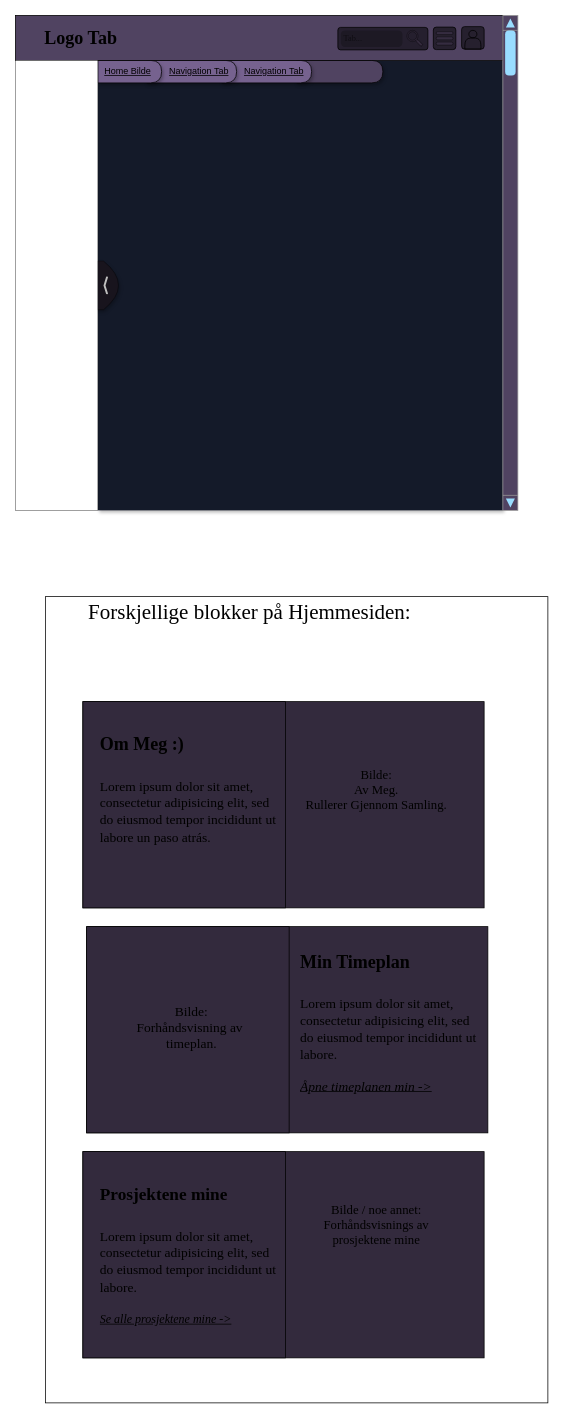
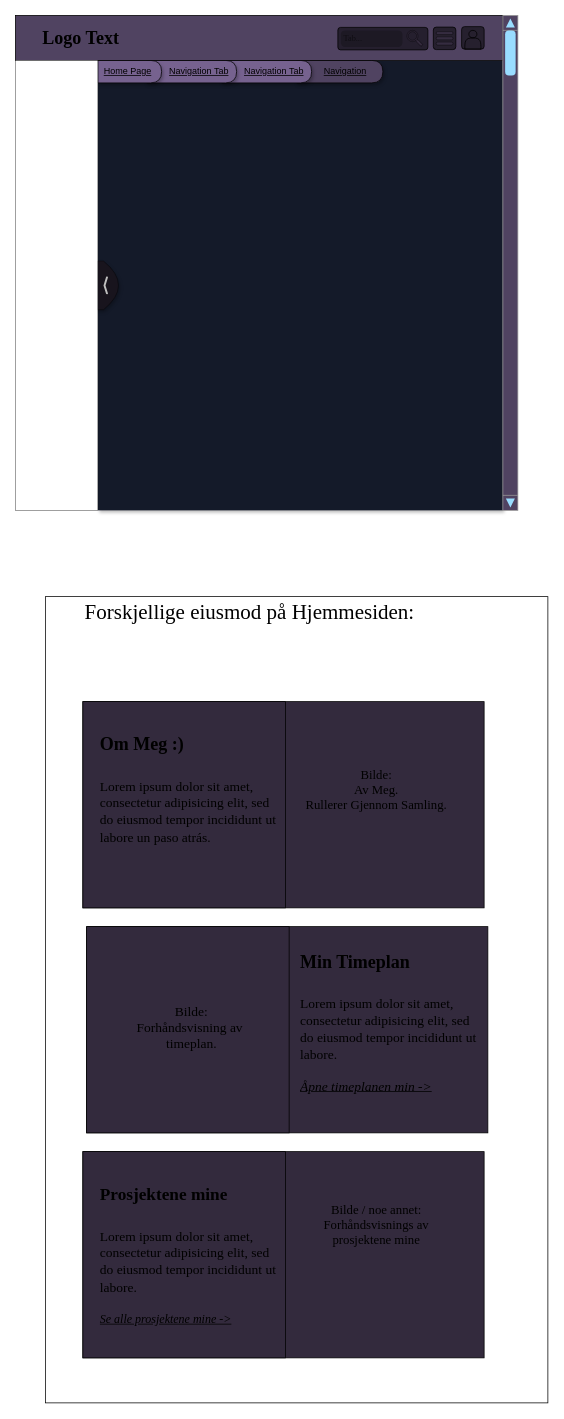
(81, 38) -> (81, 38)
(128, 72) -> (128, 72)
none -> (345, 72)
(250, 612) -> (250, 612)
